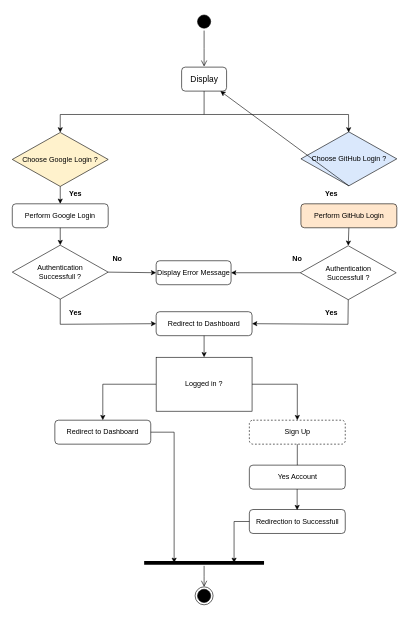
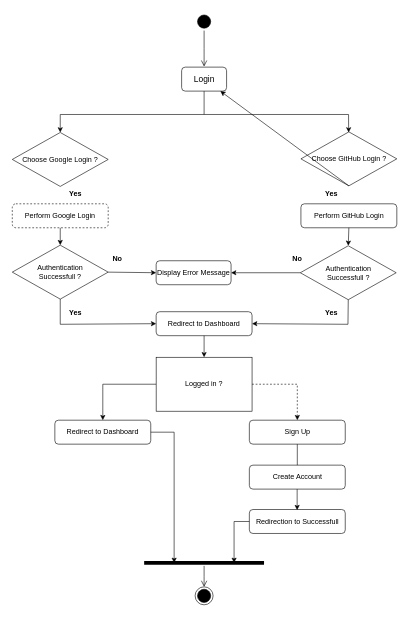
(205, 79) -> (205, 79)
(60, 159) -> (60, 159)
(349, 159) -> (349, 159)
(60, 198) -> none
(60, 216) -> (60, 216)
(349, 216) -> (349, 216)
(291, 384) -> (291, 384)
(298, 432) -> (298, 432)
(298, 477) -> (298, 477)
